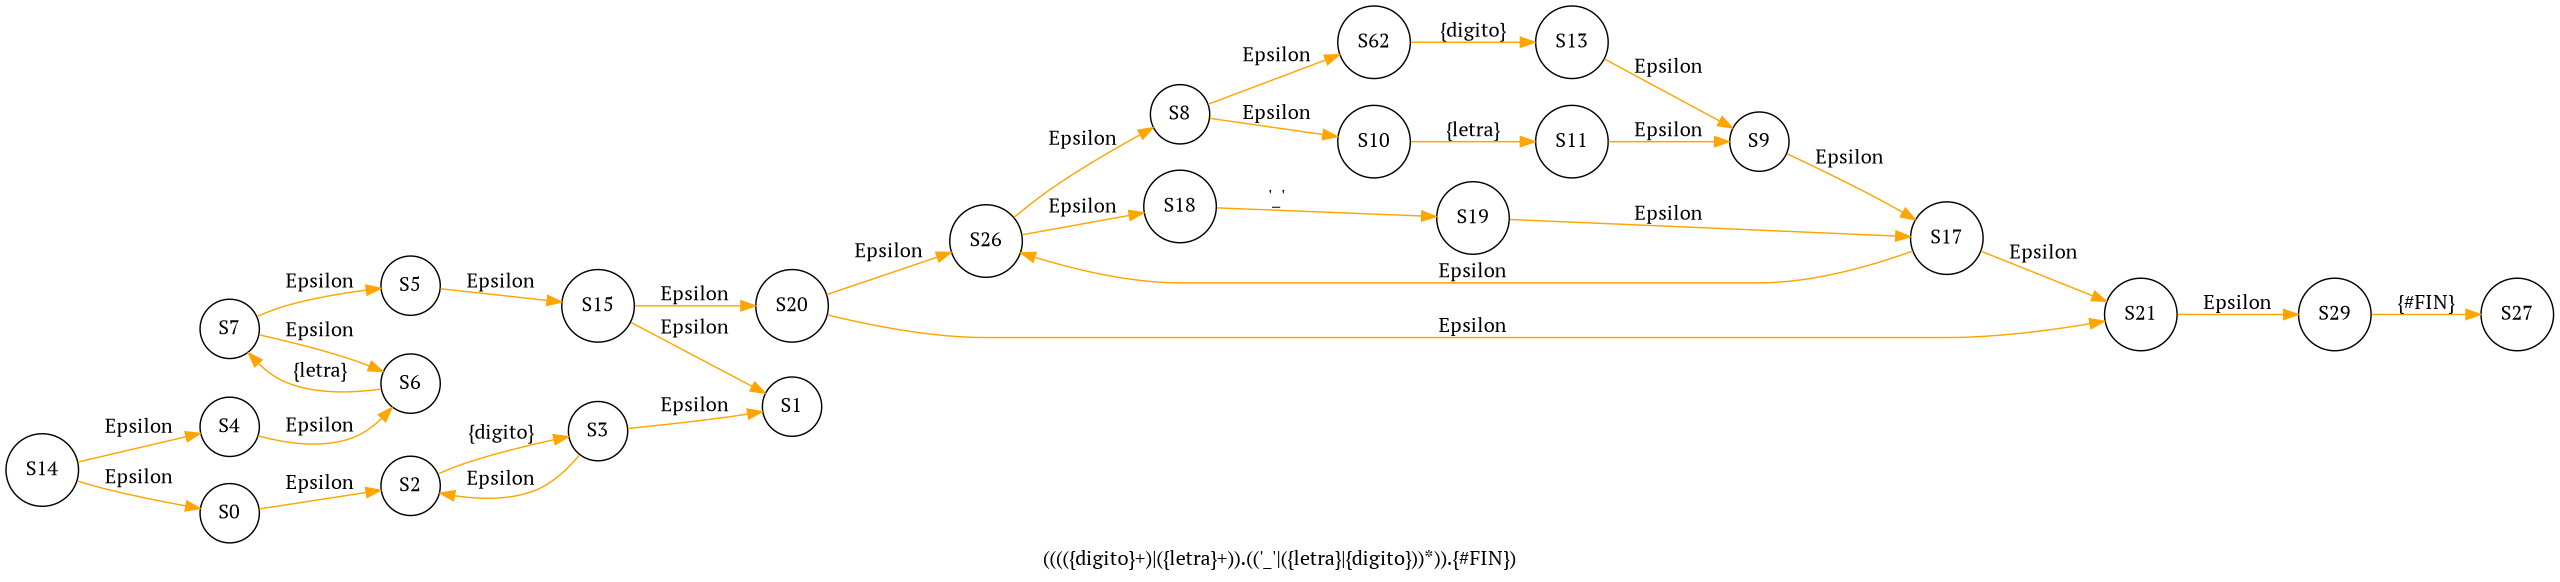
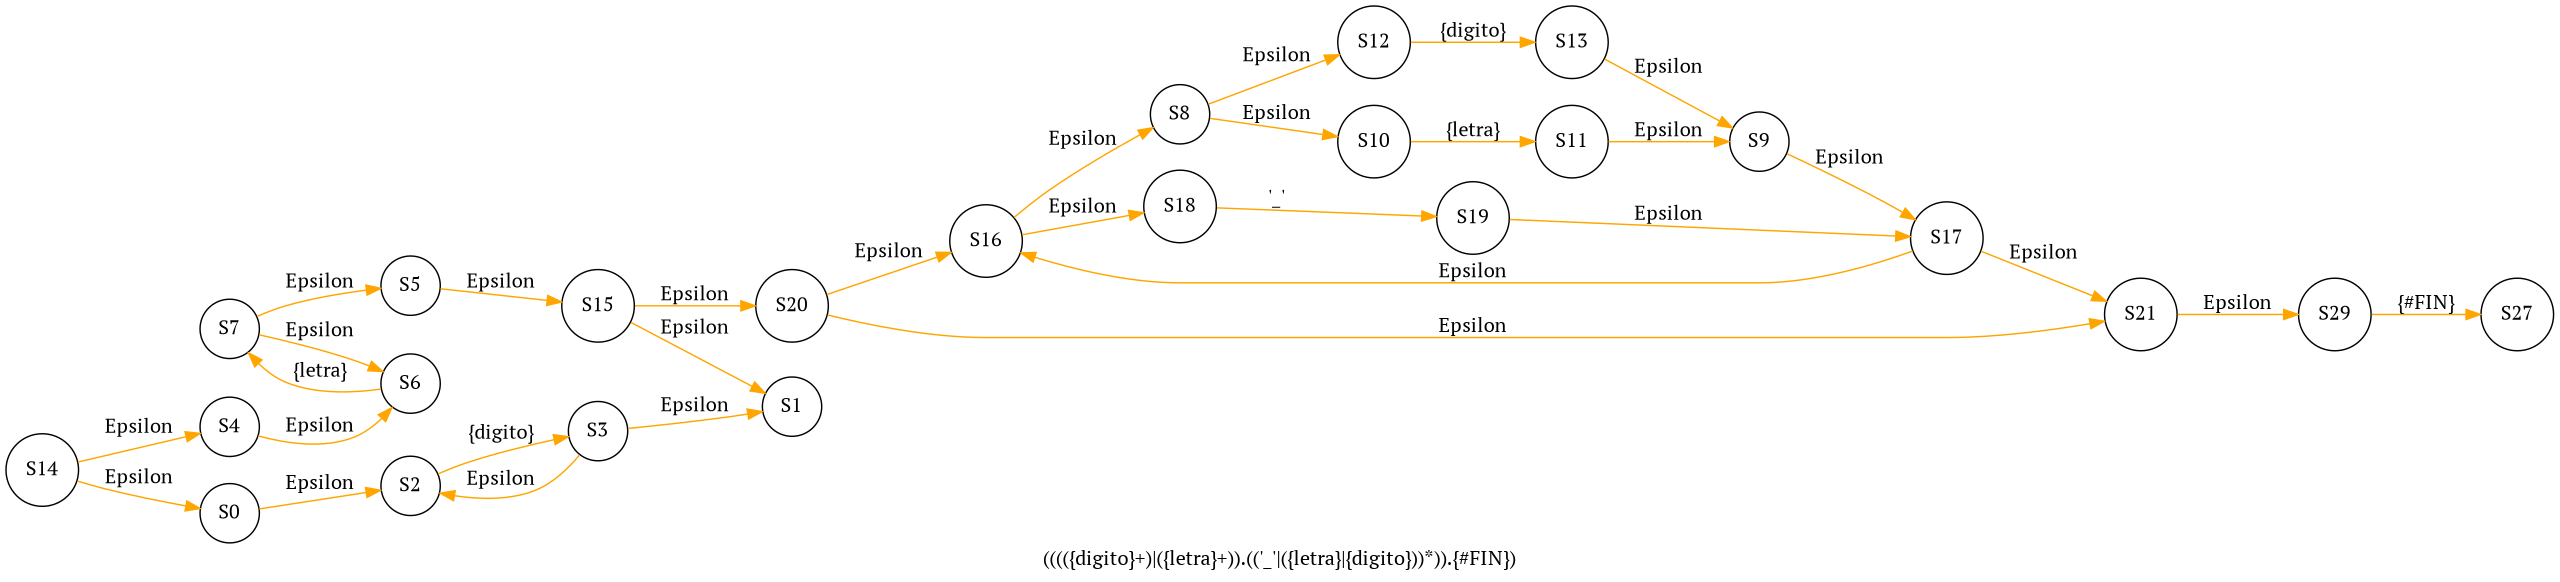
(1374, 42) -> (1374, 42)
(986, 241) -> (986, 241)
